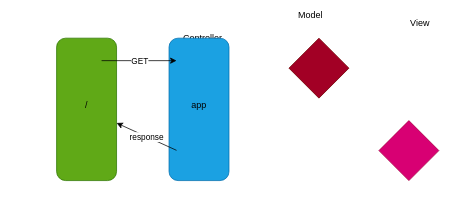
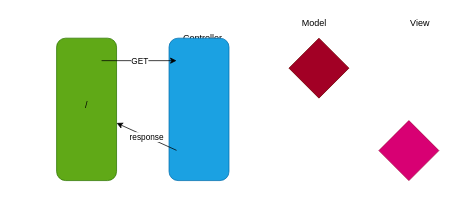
(311, 15) -> (315, 23)
(199, 105) -> none
